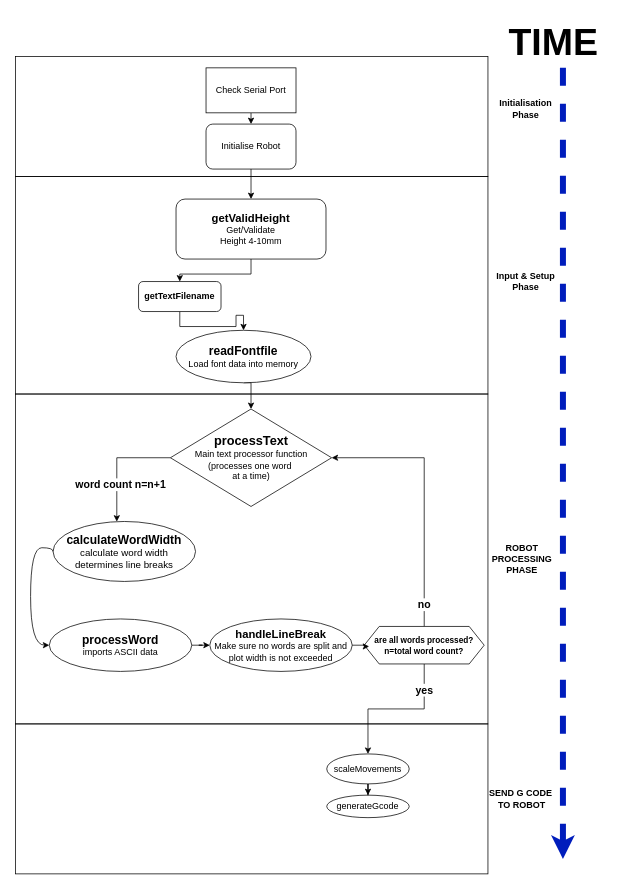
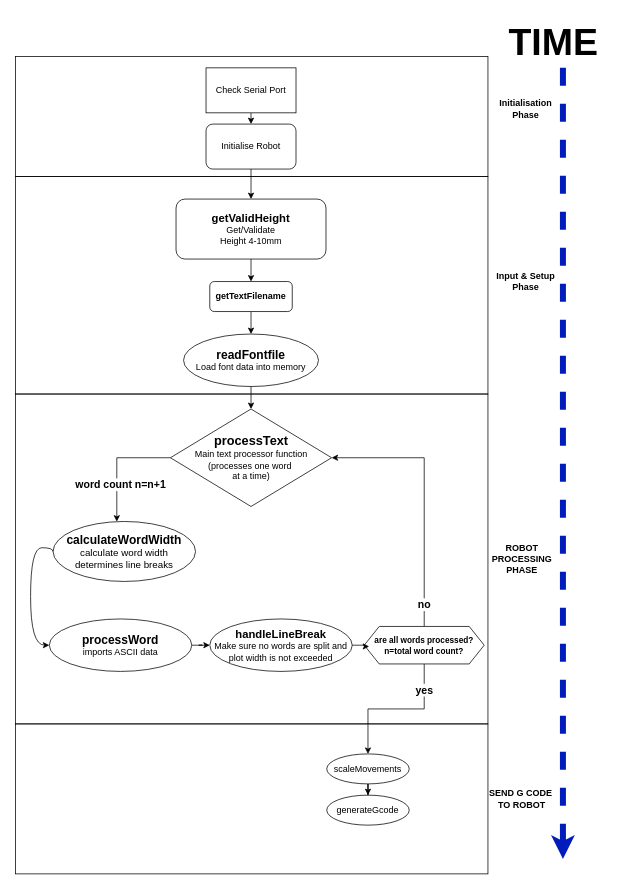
(180, 297) -> (251, 297)
(243, 357) -> (251, 360)
(368, 807) -> (368, 810)
